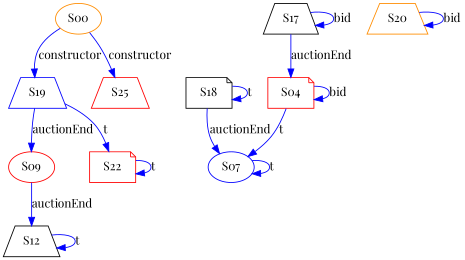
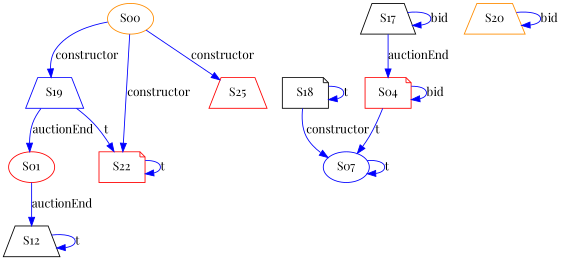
none -> (127, 89)
(241, 130) -> (338, 130)
(32, 167) -> (32, 167)
